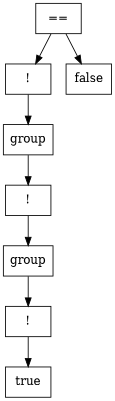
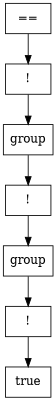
(89, 79) -> none
